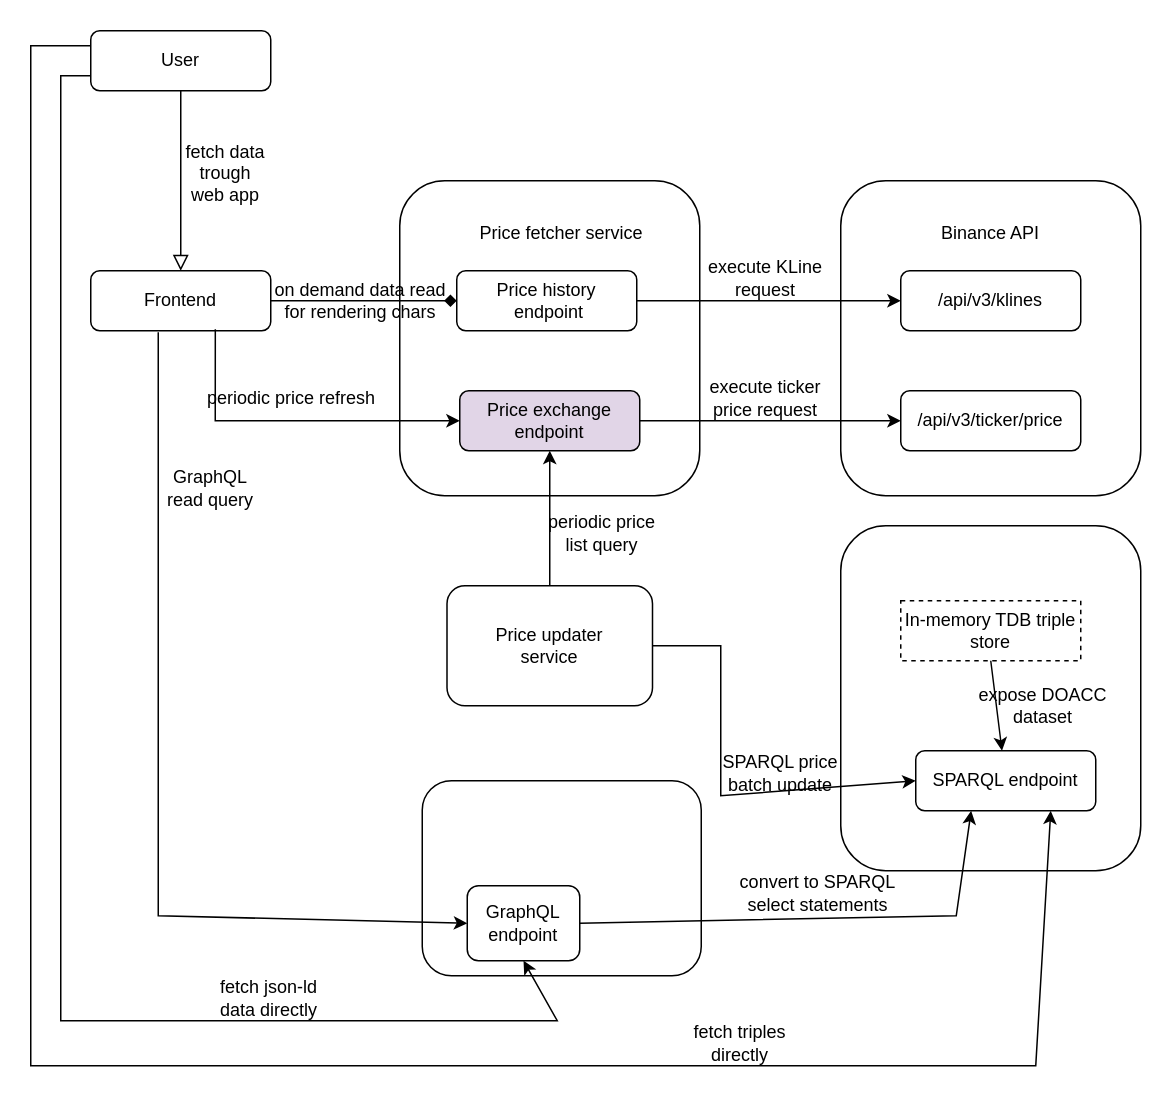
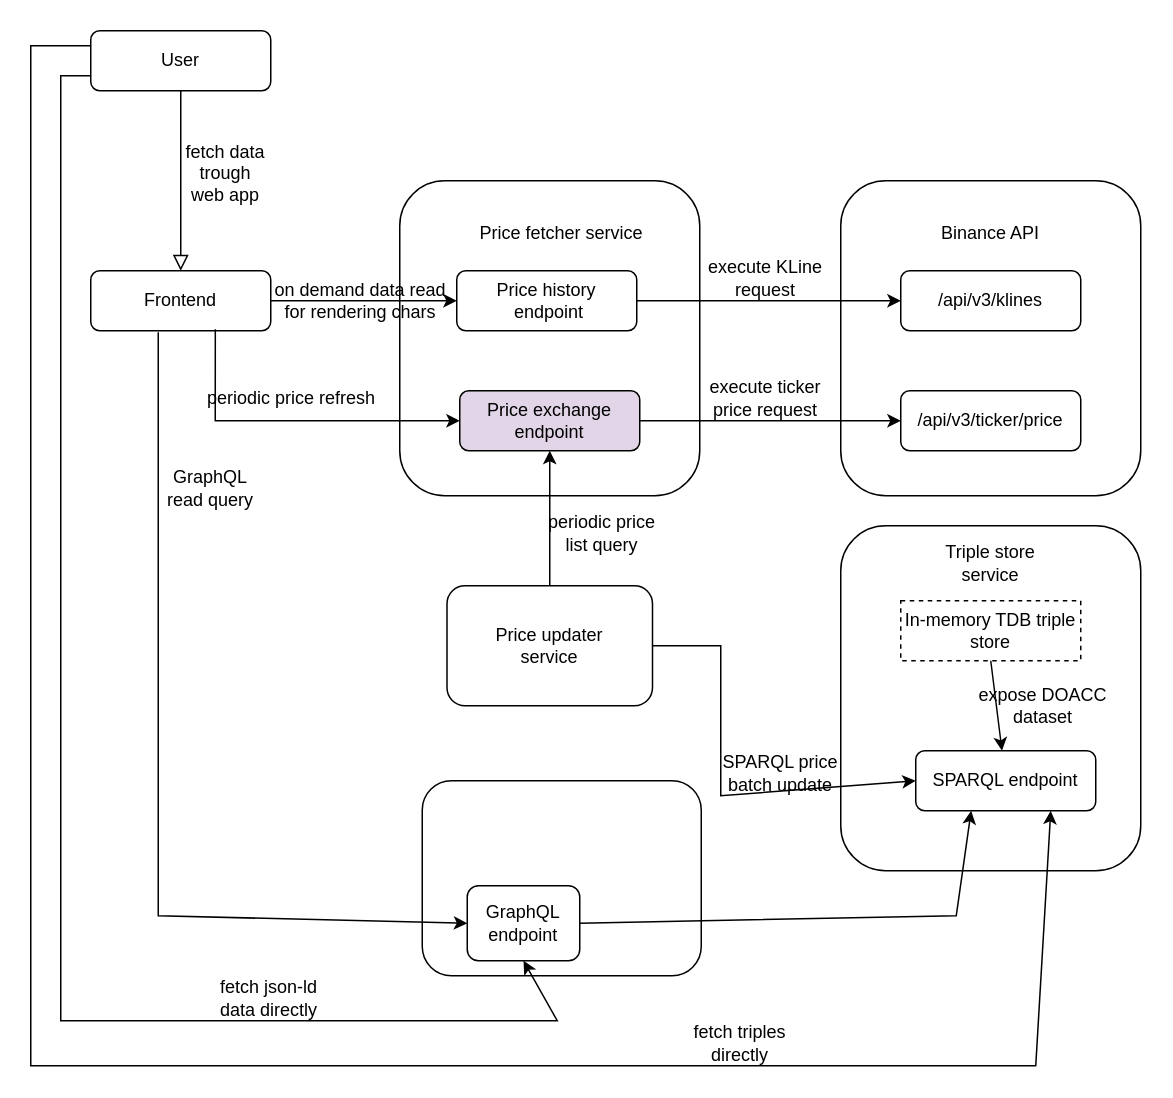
(444, 301) -> (445, 301)
none -> (991, 563)
(818, 893) -> none
